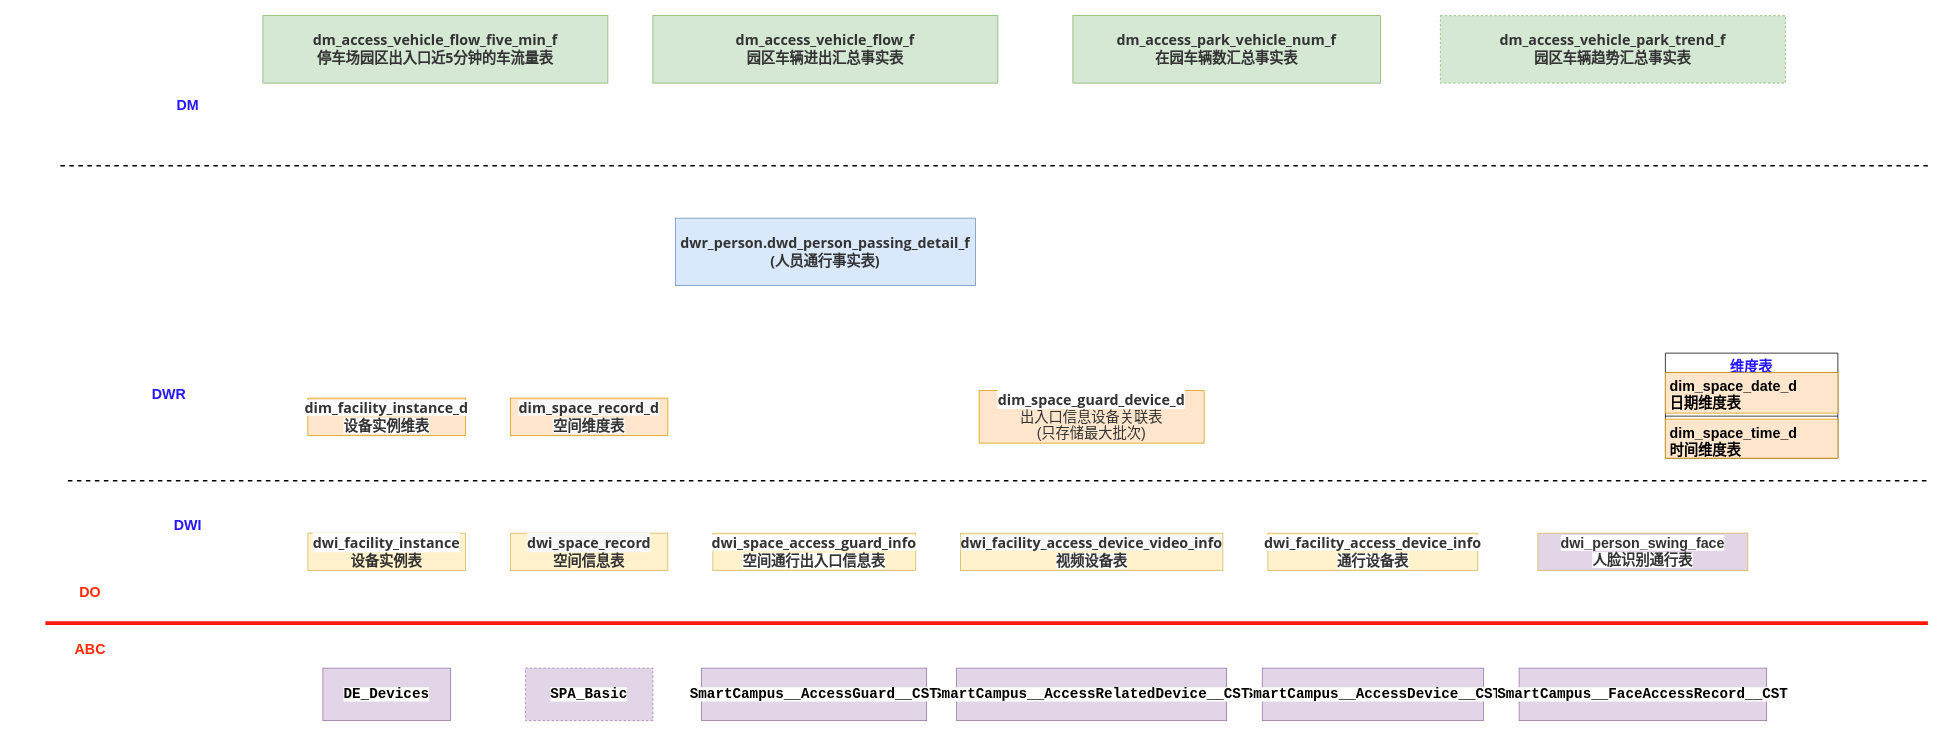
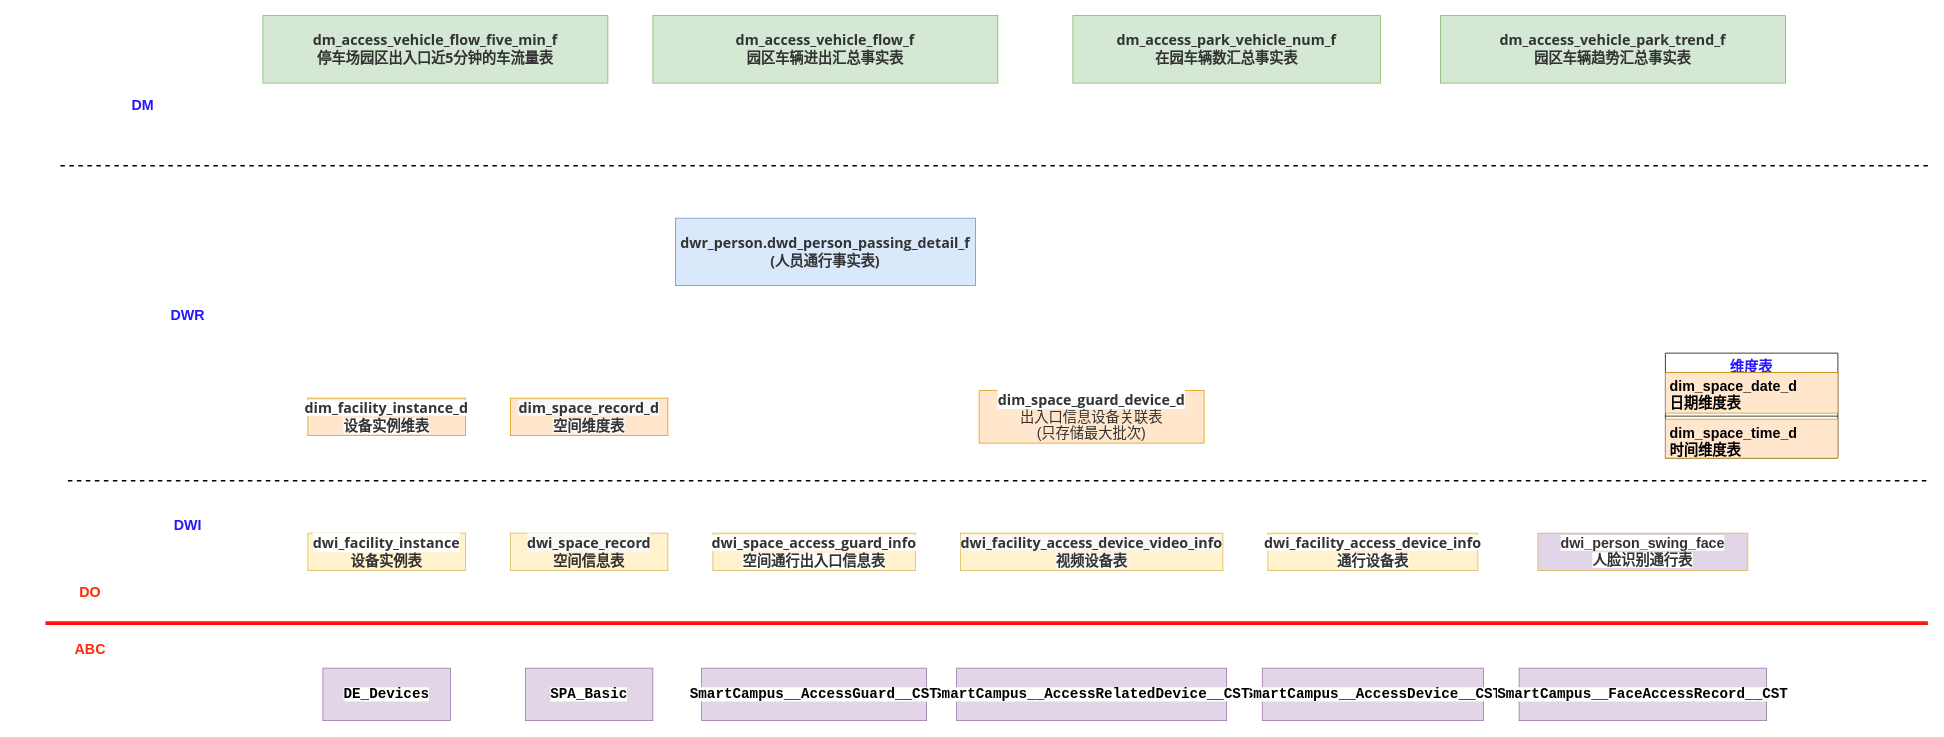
(1613, 49) -> (1613, 49)
(188, 105) -> (143, 105)
(169, 394) -> (188, 315)
(589, 694) -> (589, 694)
